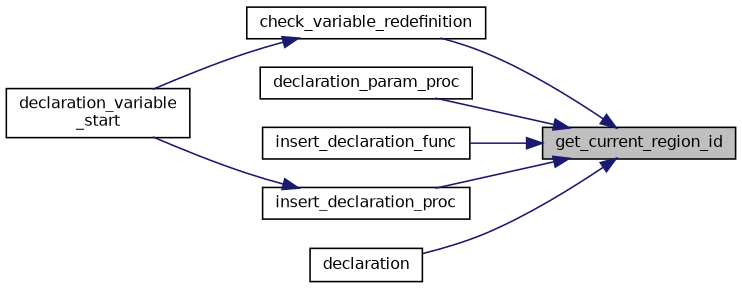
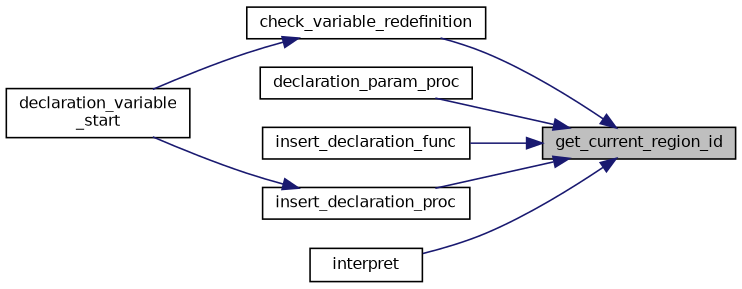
(366, 265) -> (366, 265)
